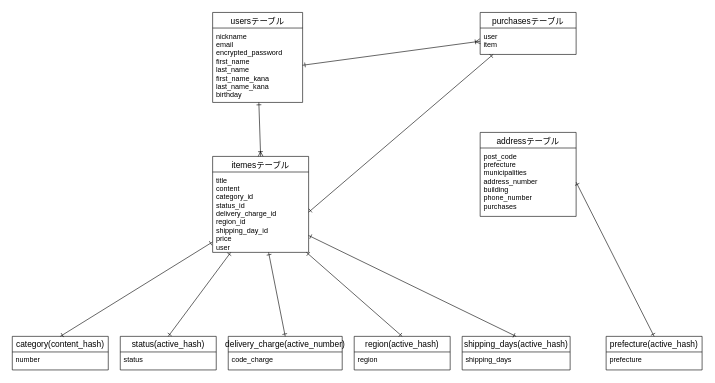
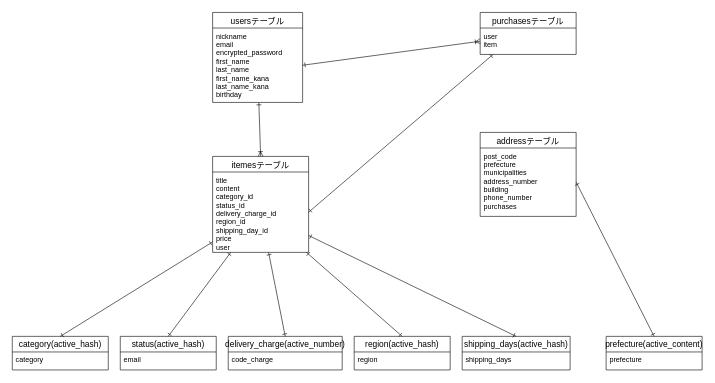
(60, 345) -> (60, 345)
(654, 345) -> (654, 345)
(28, 360) -> (32, 360)
(136, 360) -> (132, 360)
